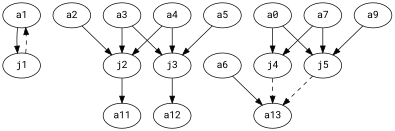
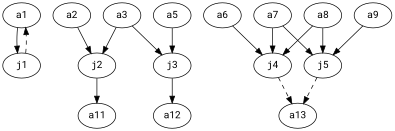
(172, 15) -> none
(273, 15) -> (323, 15)
(245, 88) -> (245, 38)
